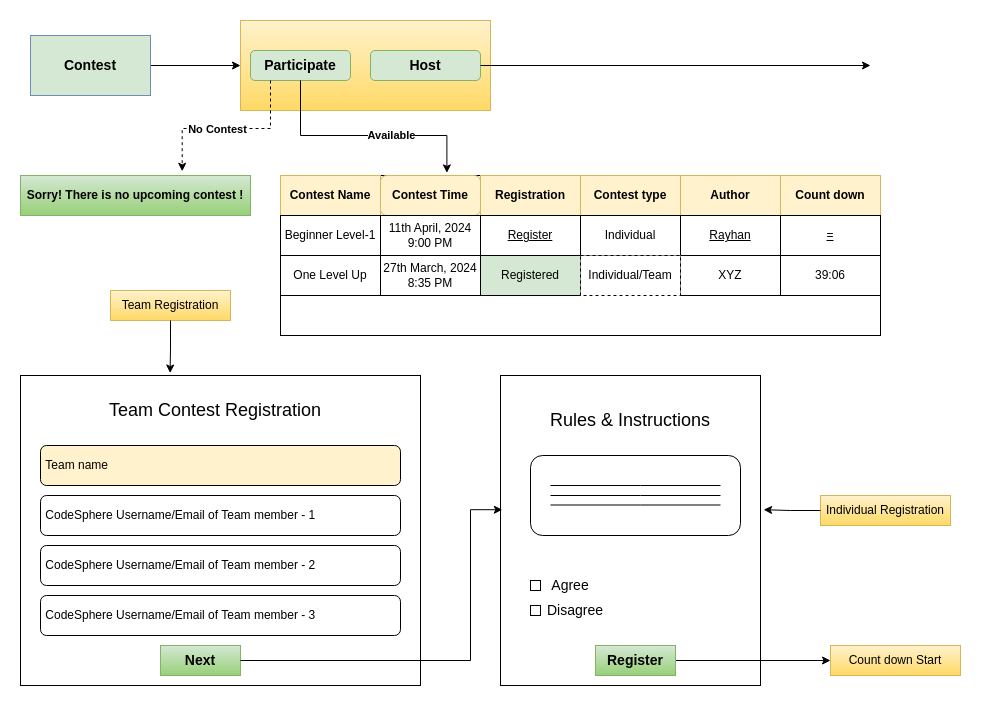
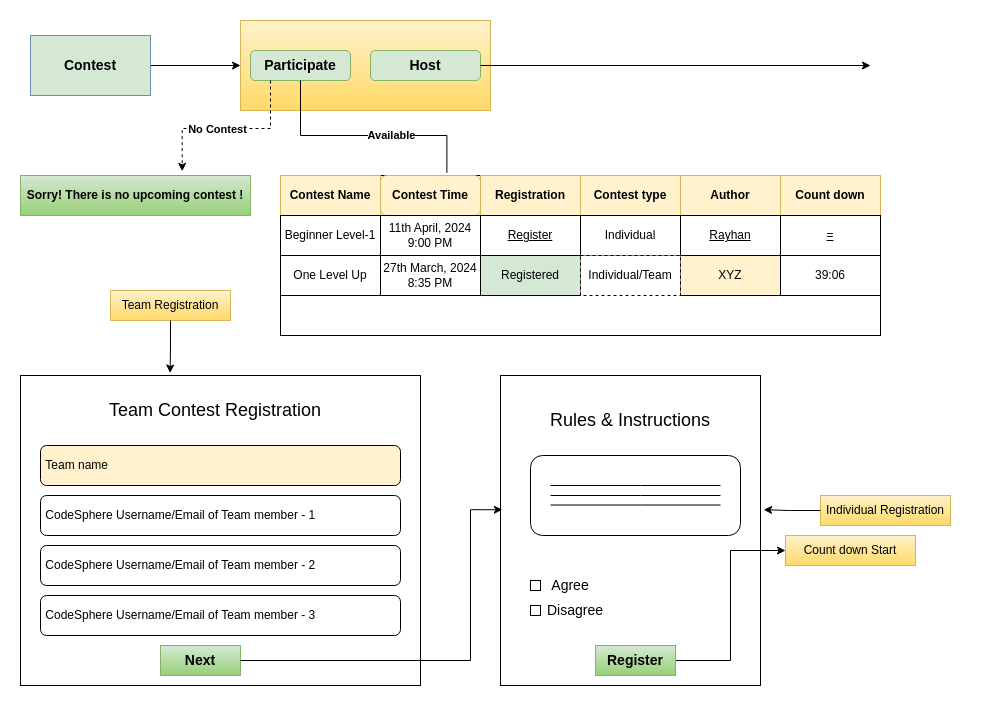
(447, 165) -> (447, 168)
(731, 276) -> (731, 276)
(896, 661) -> (851, 551)
